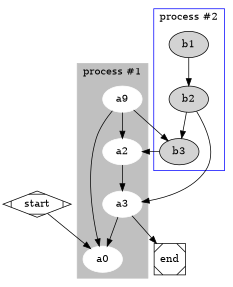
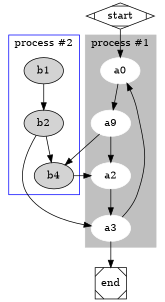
(179, 152) -> (54, 176)
(91, 173) -> (116, 93)
